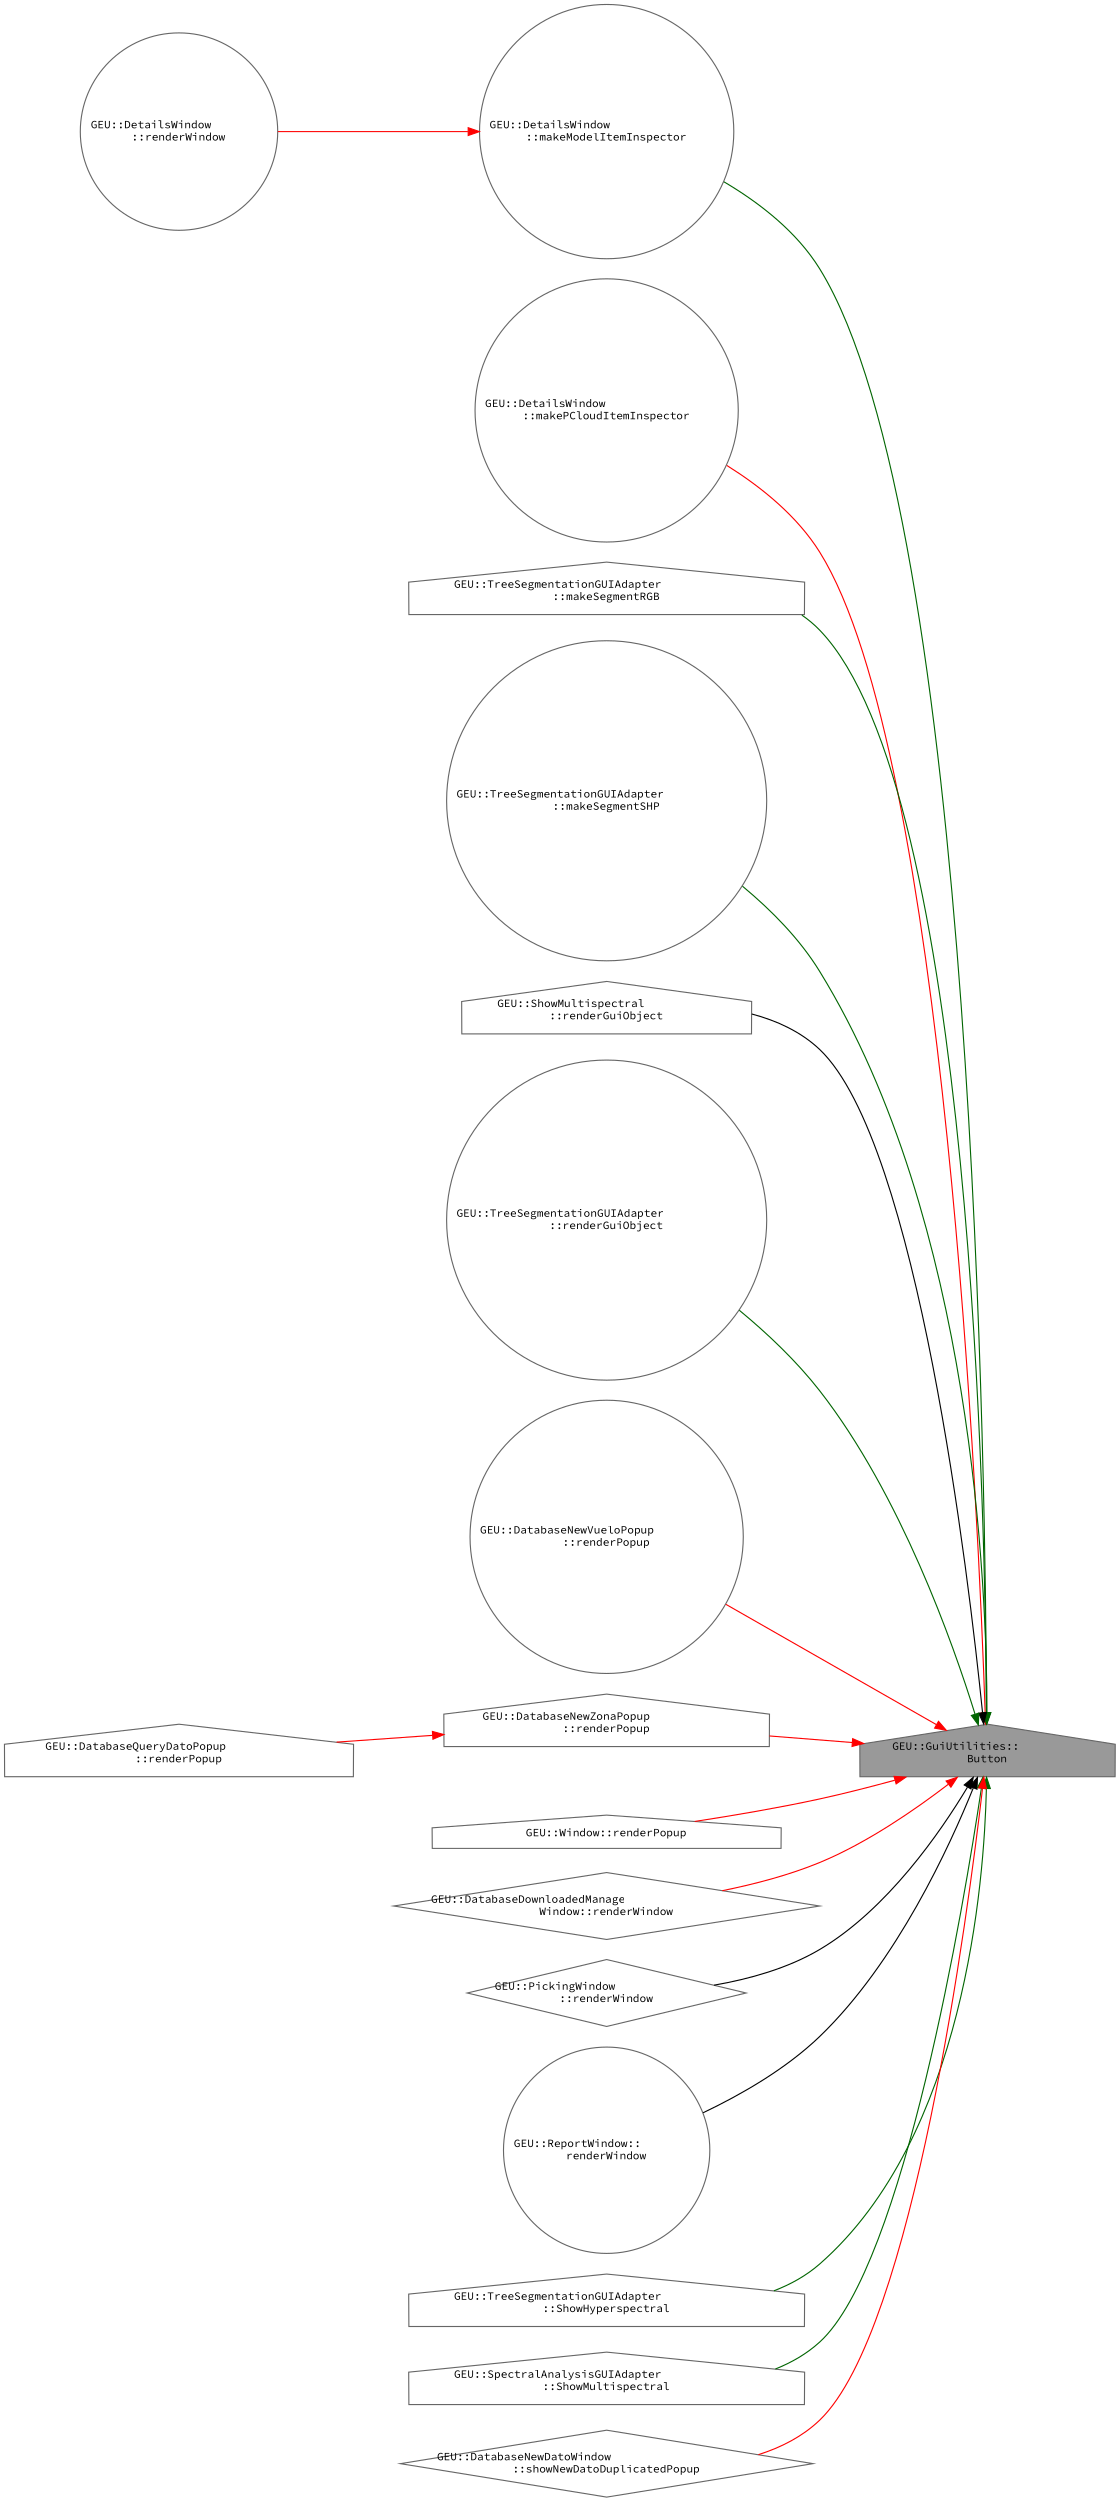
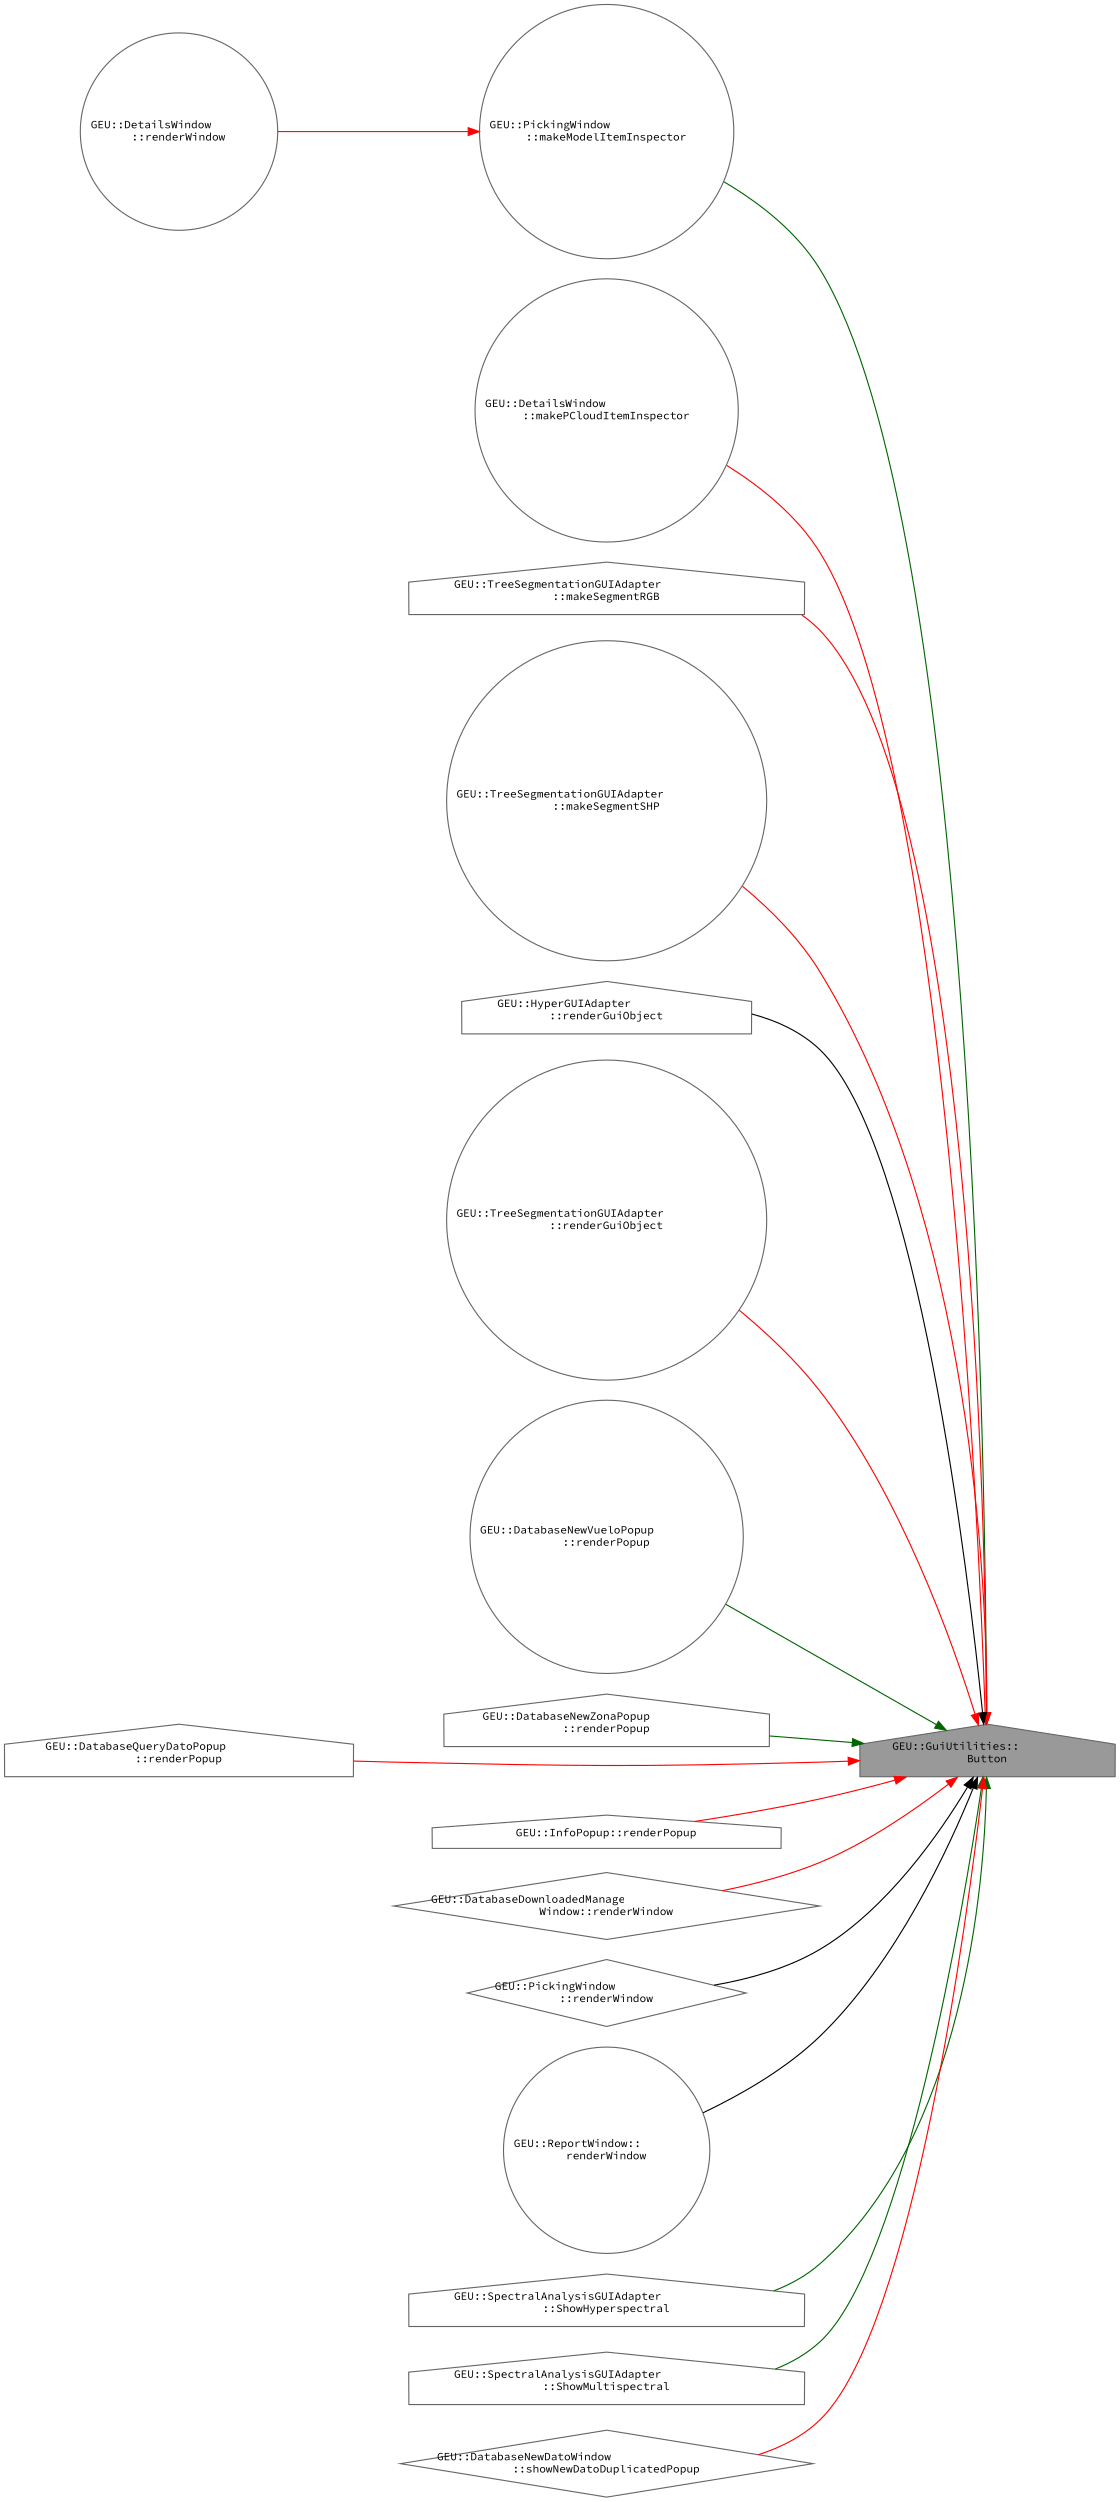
(607, 132) -> (607, 132)
(607, 1010) -> (607, 1010)
(959, 1148) -> (959, 1148)
(938, 1274) -> (938, 1274)
(885, 1495) -> (885, 1495)
(831, 1664) -> (831, 1664)
(385, 1739) -> (601, 1765)
(811, 1739) -> (811, 1739)
(607, 1834) -> (607, 1834)
(607, 2303) -> (607, 2303)
